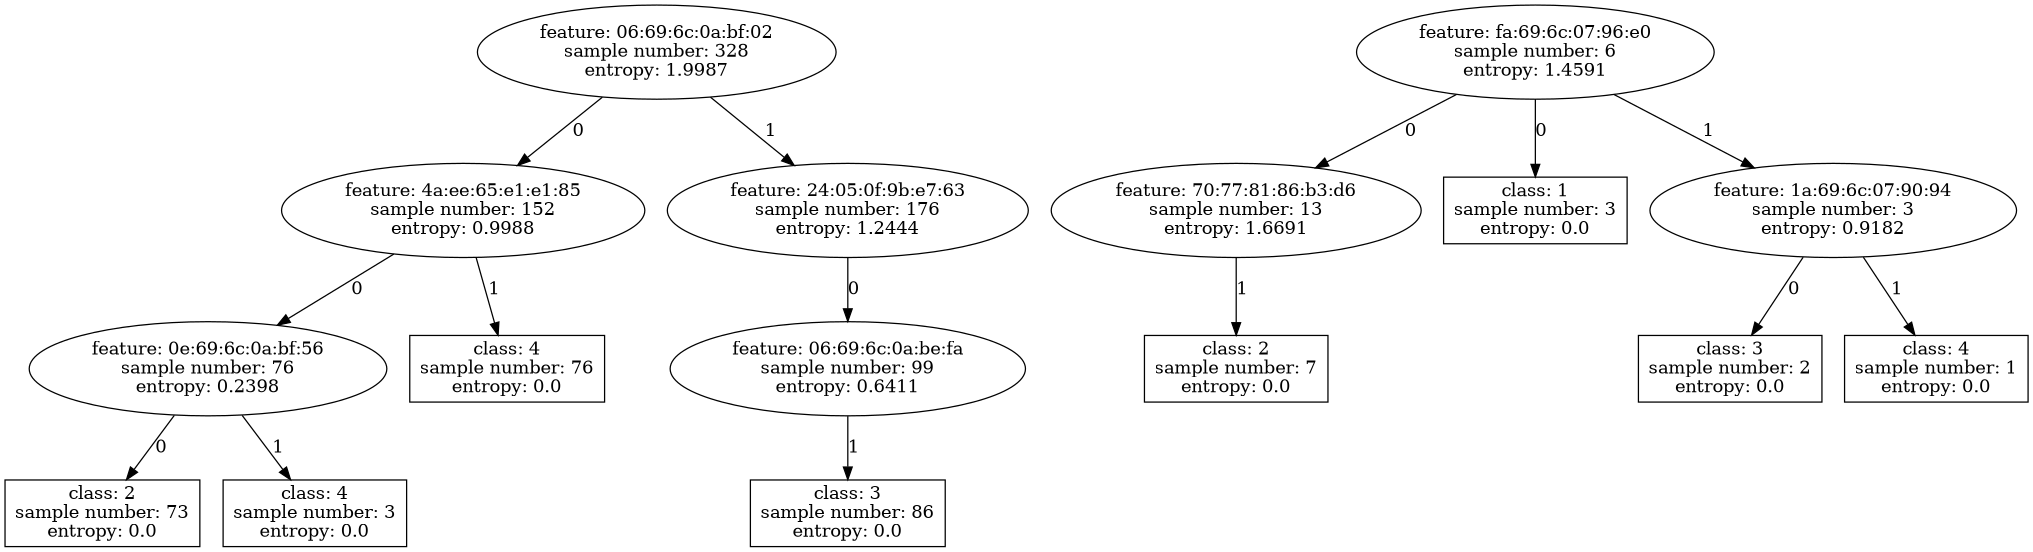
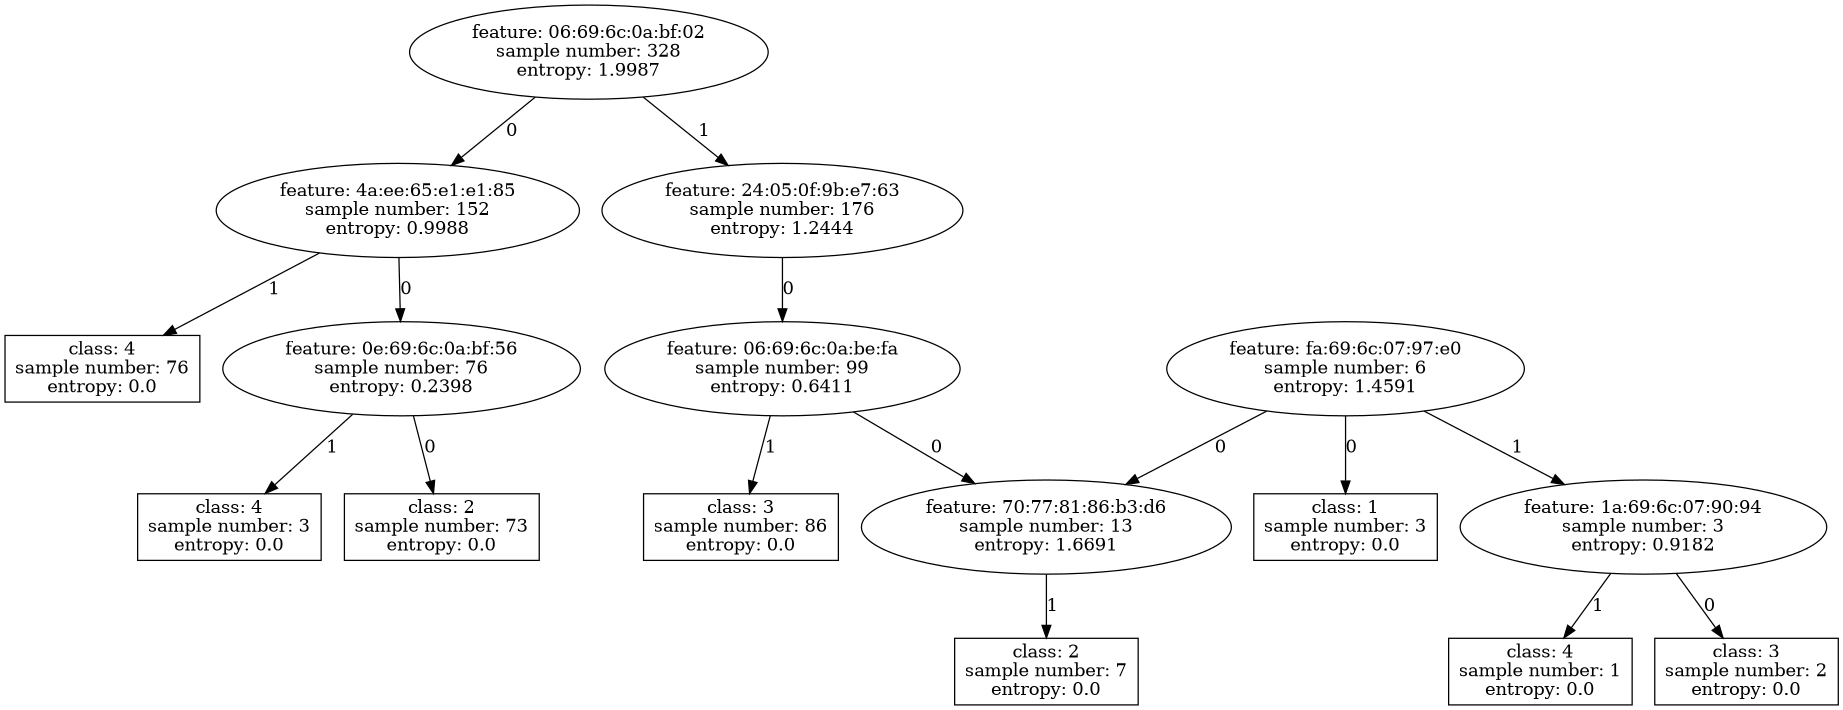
(1535, 52) -> (1346, 369)
none -> (909, 444)
